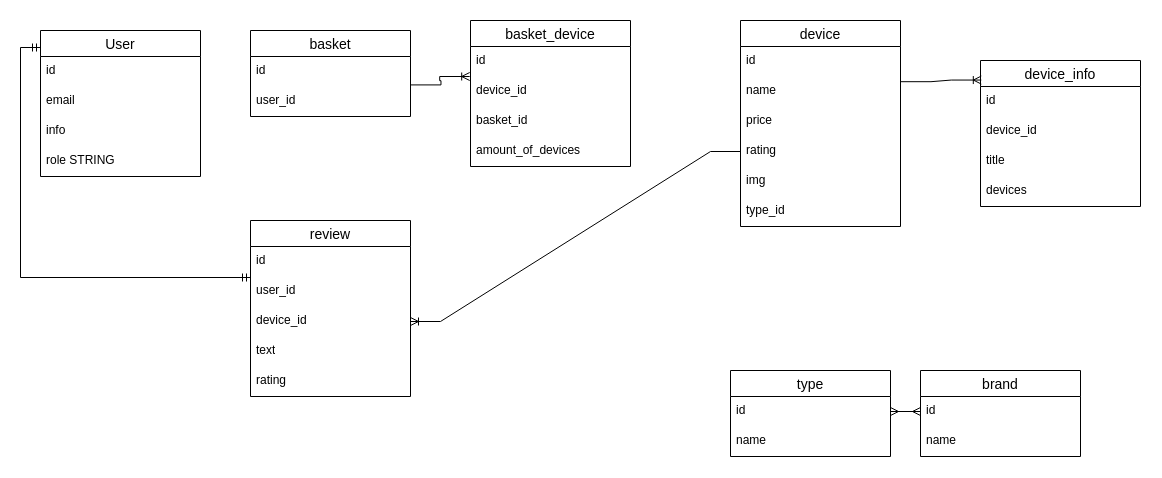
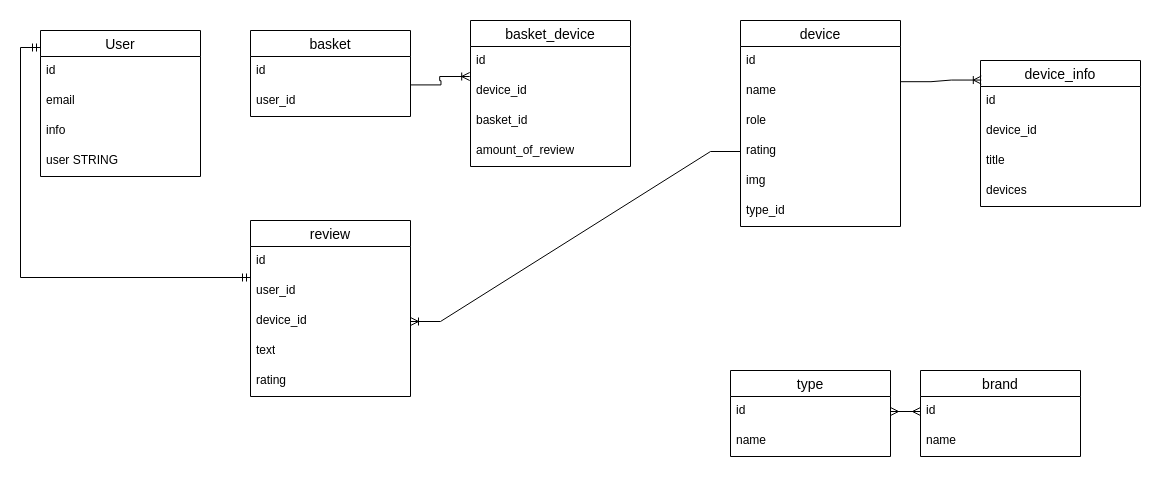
(762, 121) -> (758, 121)
(532, 151) -> (529, 151)
(80, 161) -> (82, 161)
